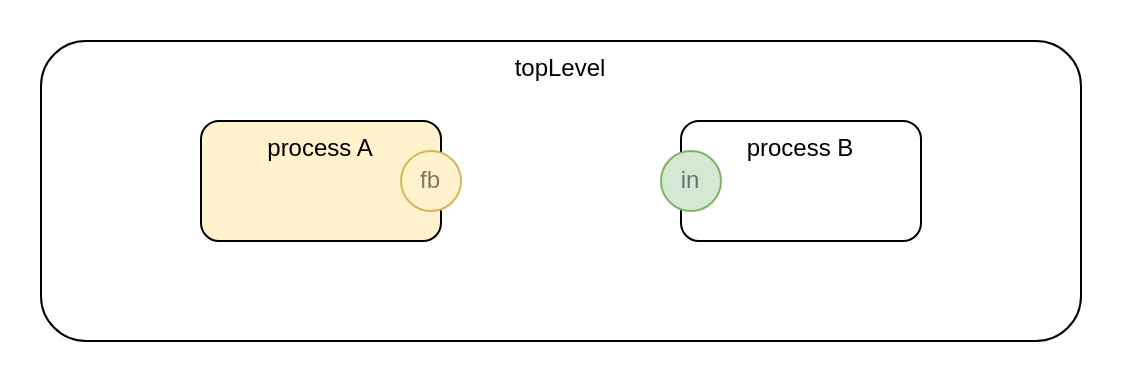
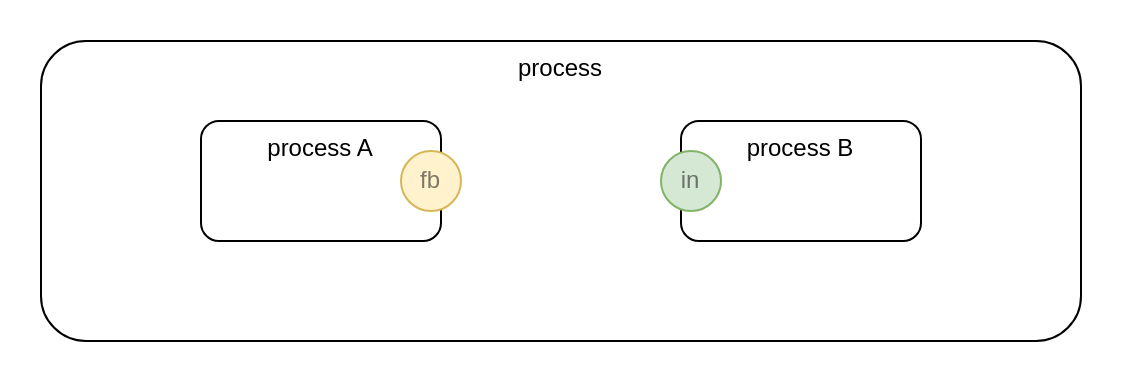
(561, 69) -> (561, 69)
(321, 181) -> (321, 181)
